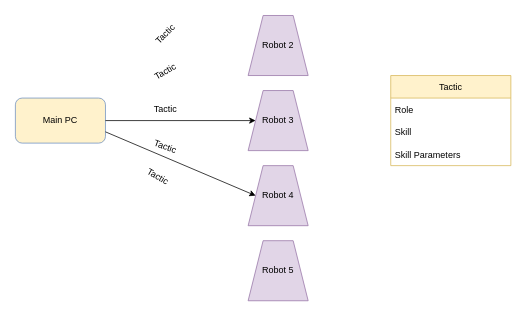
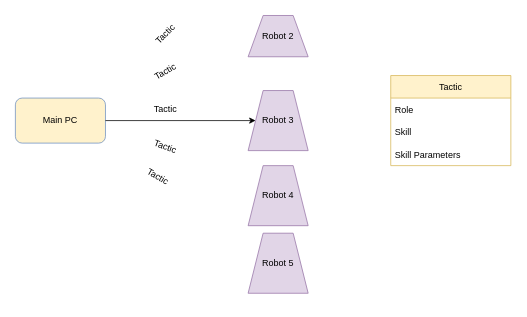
(278, 45) -> (278, 36)
(178, 163) -> none
(278, 270) -> (278, 263)
